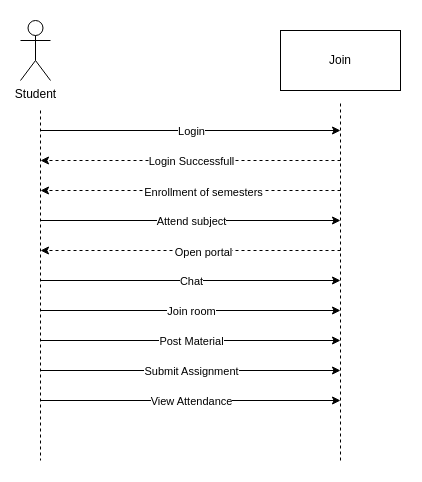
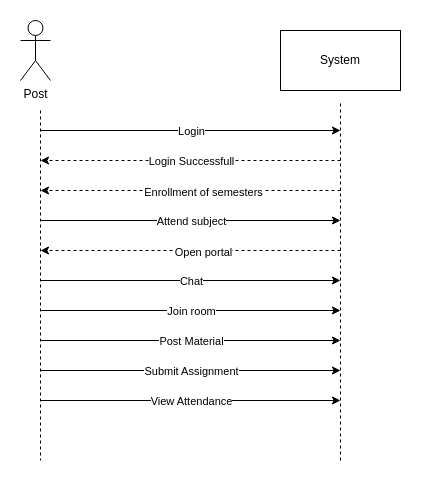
(341, 61) -> (341, 61)
(36, 95) -> (36, 95)
